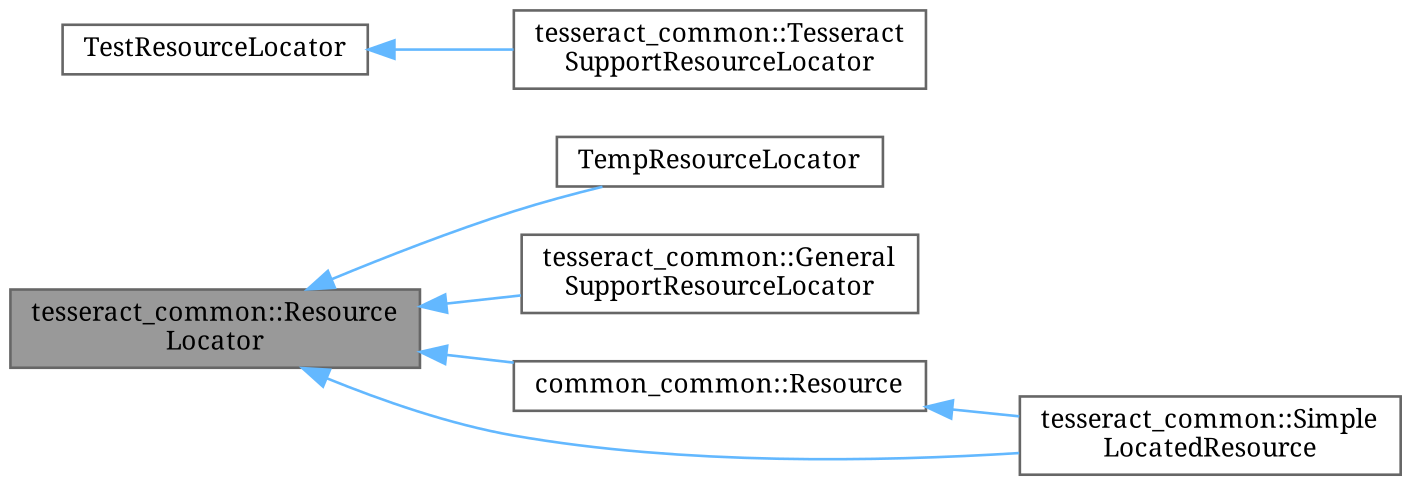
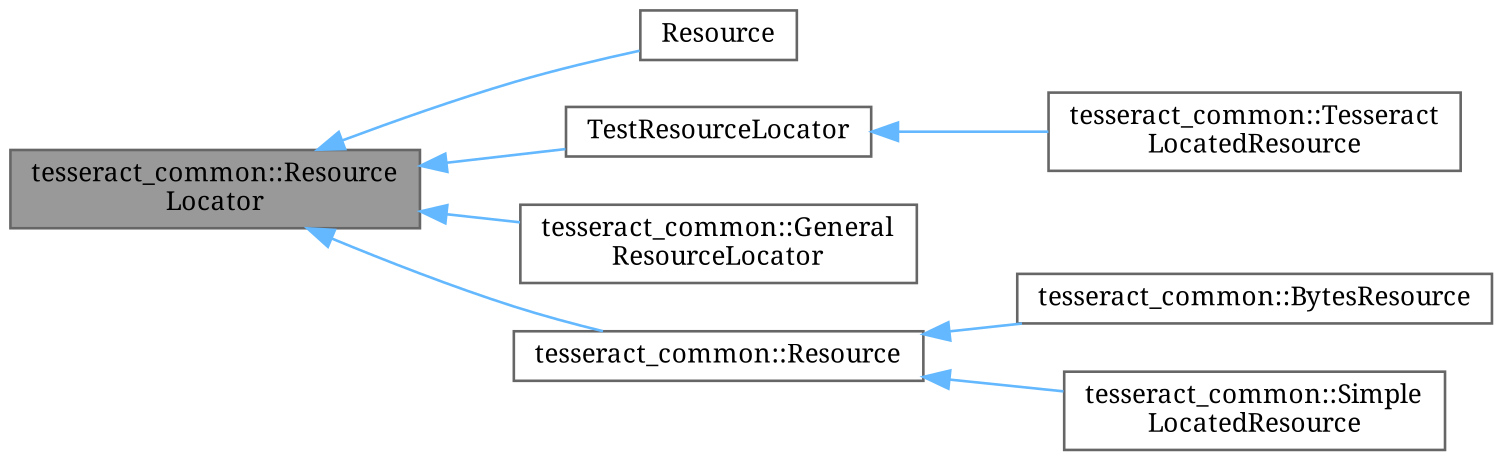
(720, 50) -> (1255, 132)
(720, 162) -> (719, 35)
(720, 274) -> (719, 244)
none -> (1255, 299)
(720, 386) -> (719, 356)
(668, 454) -> (506, 156)
